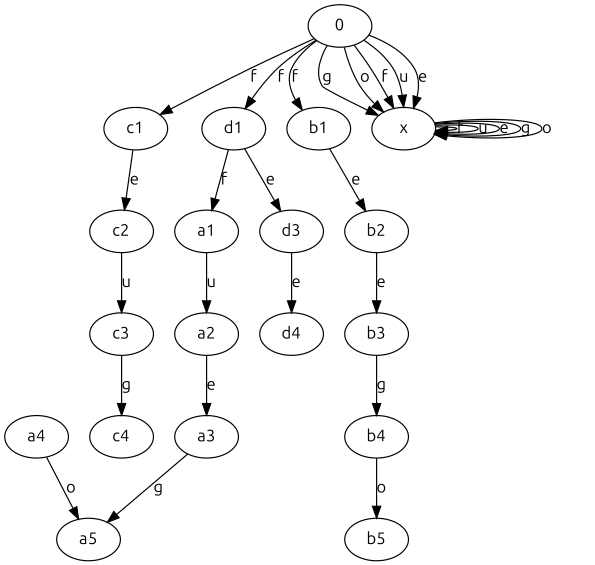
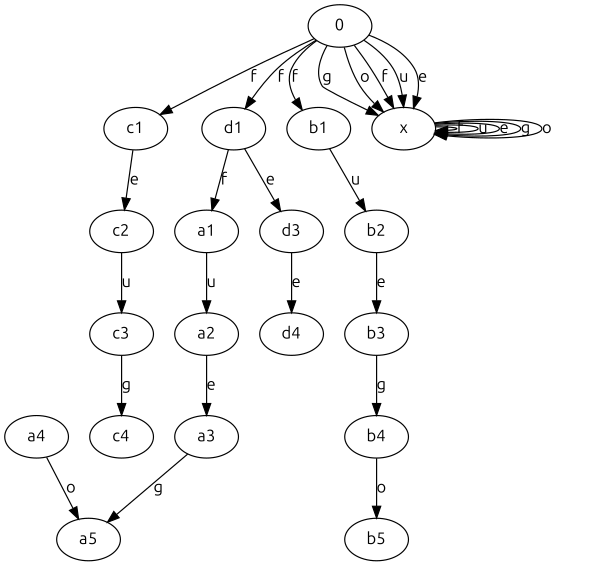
(356, 180) -> (356, 180)
